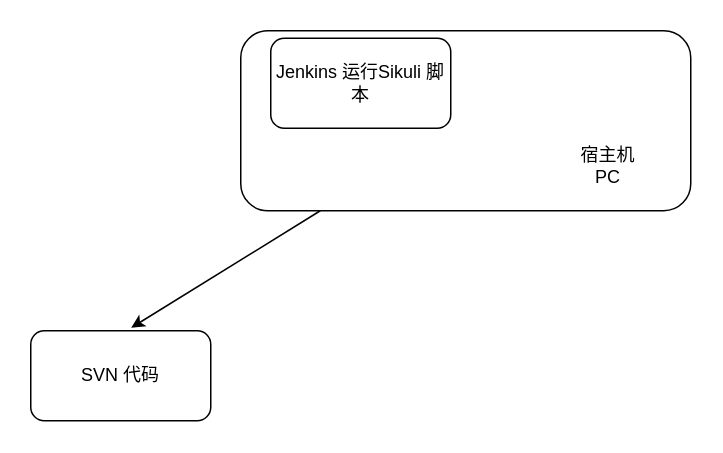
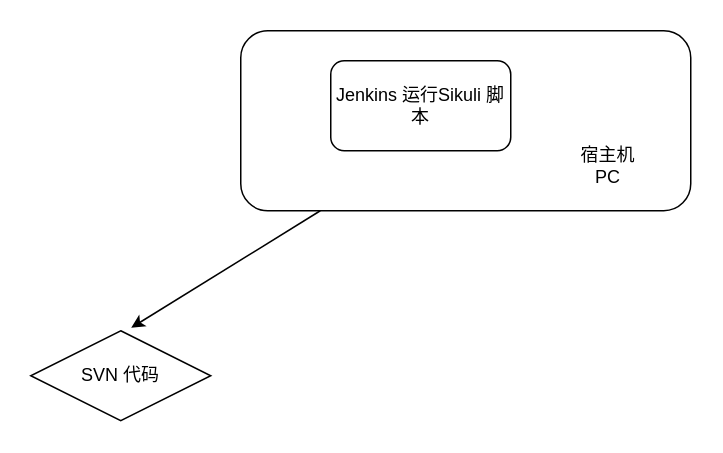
(361, 83) -> (421, 106)
(121, 376) -> (121, 376)
